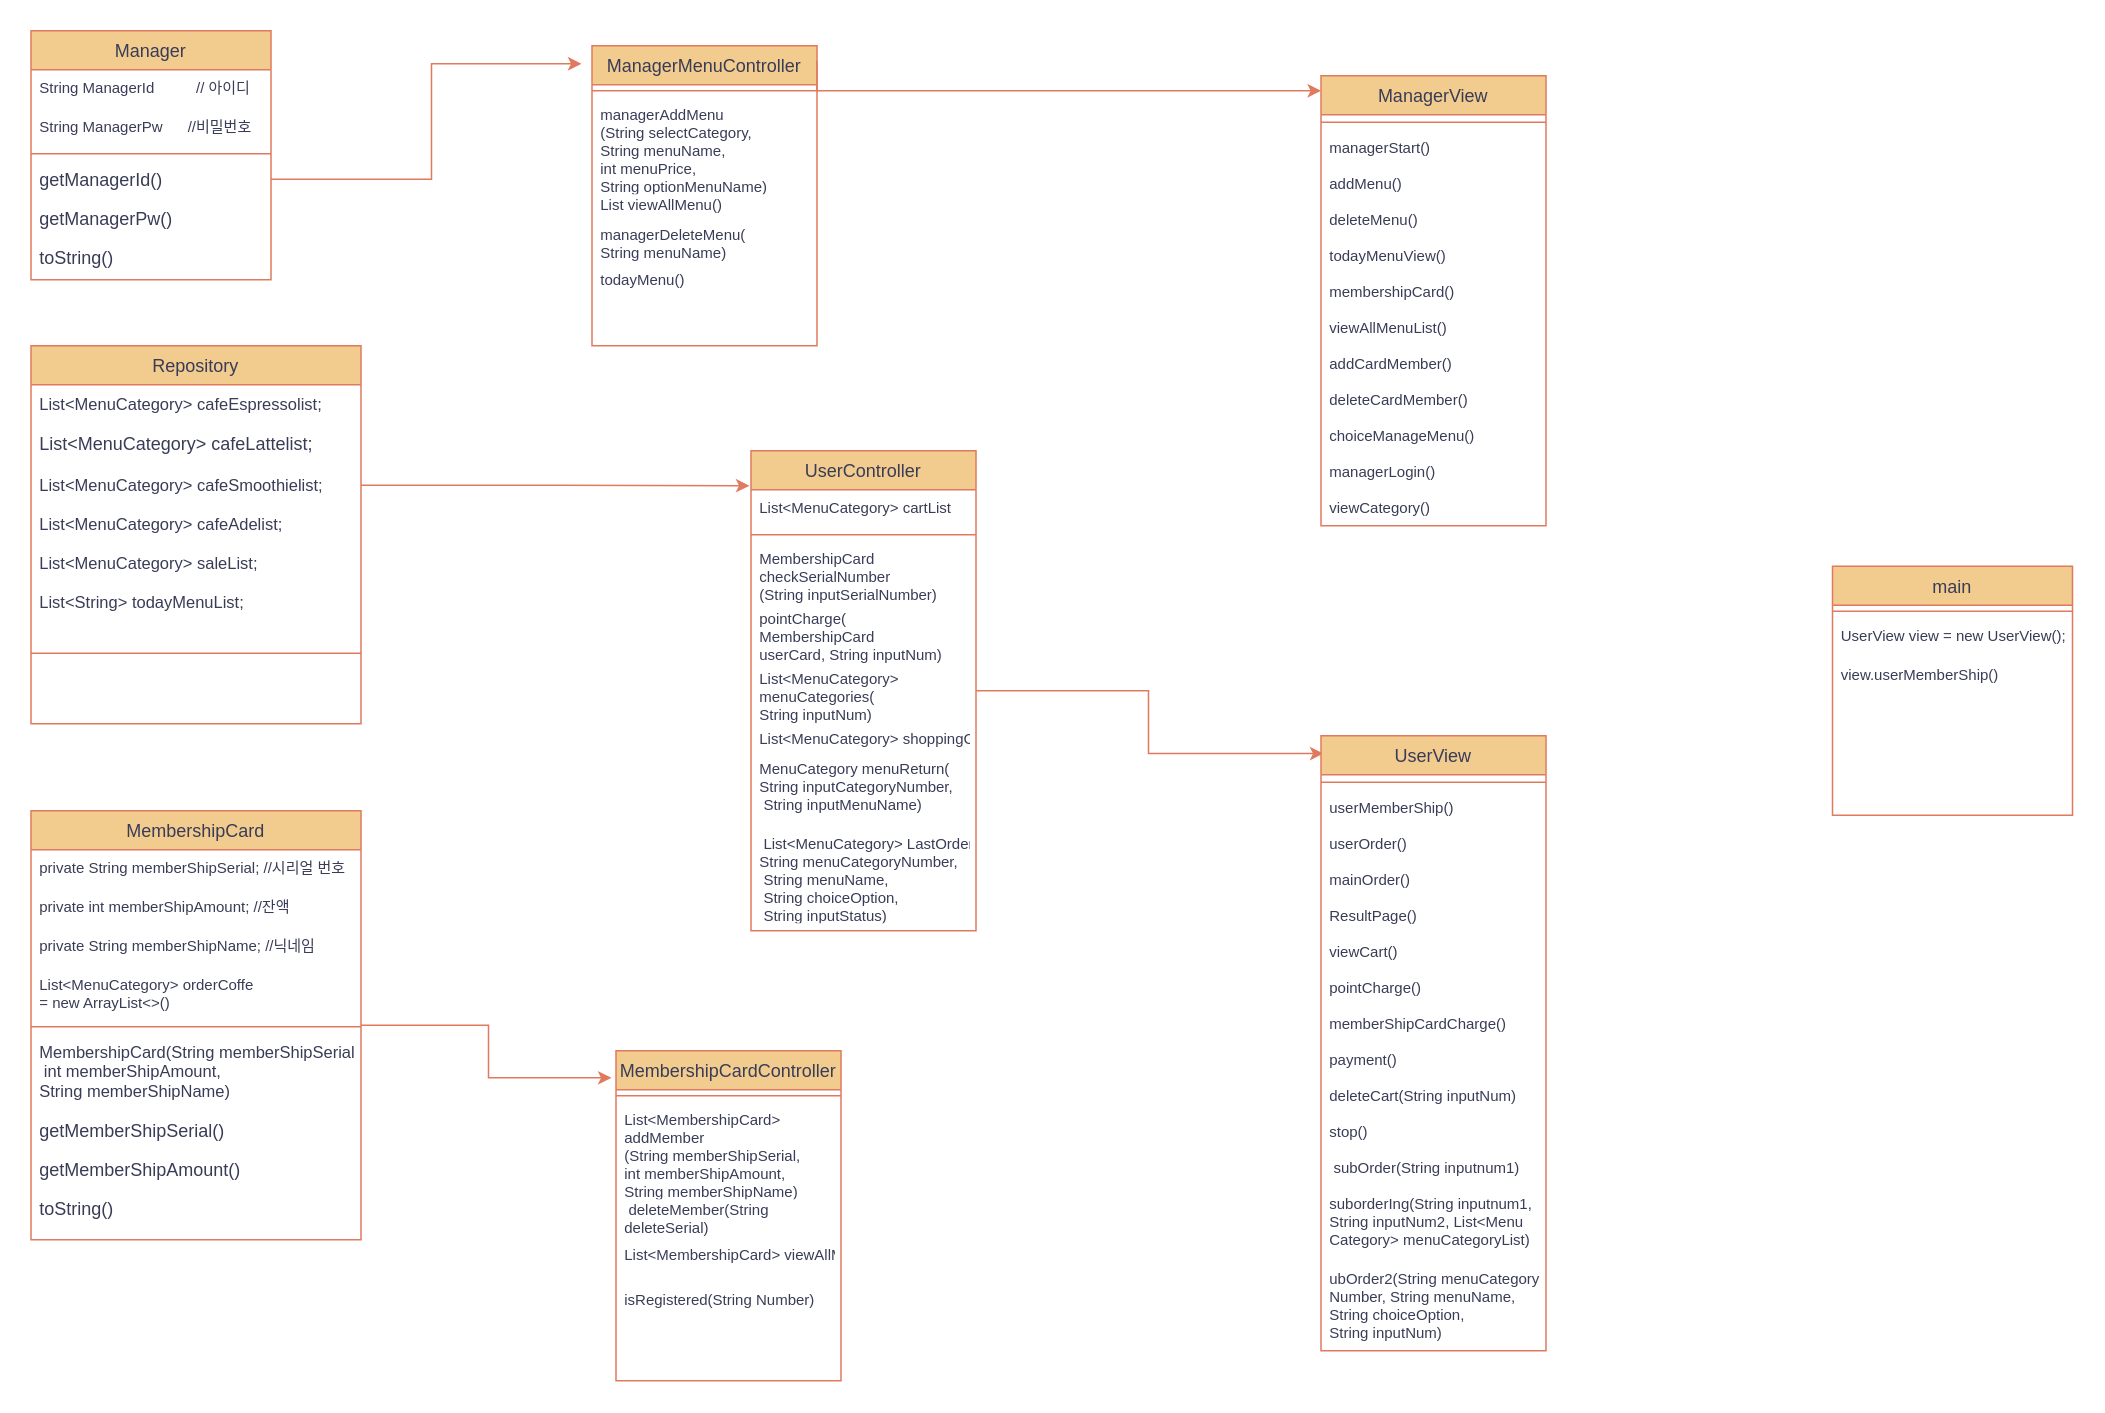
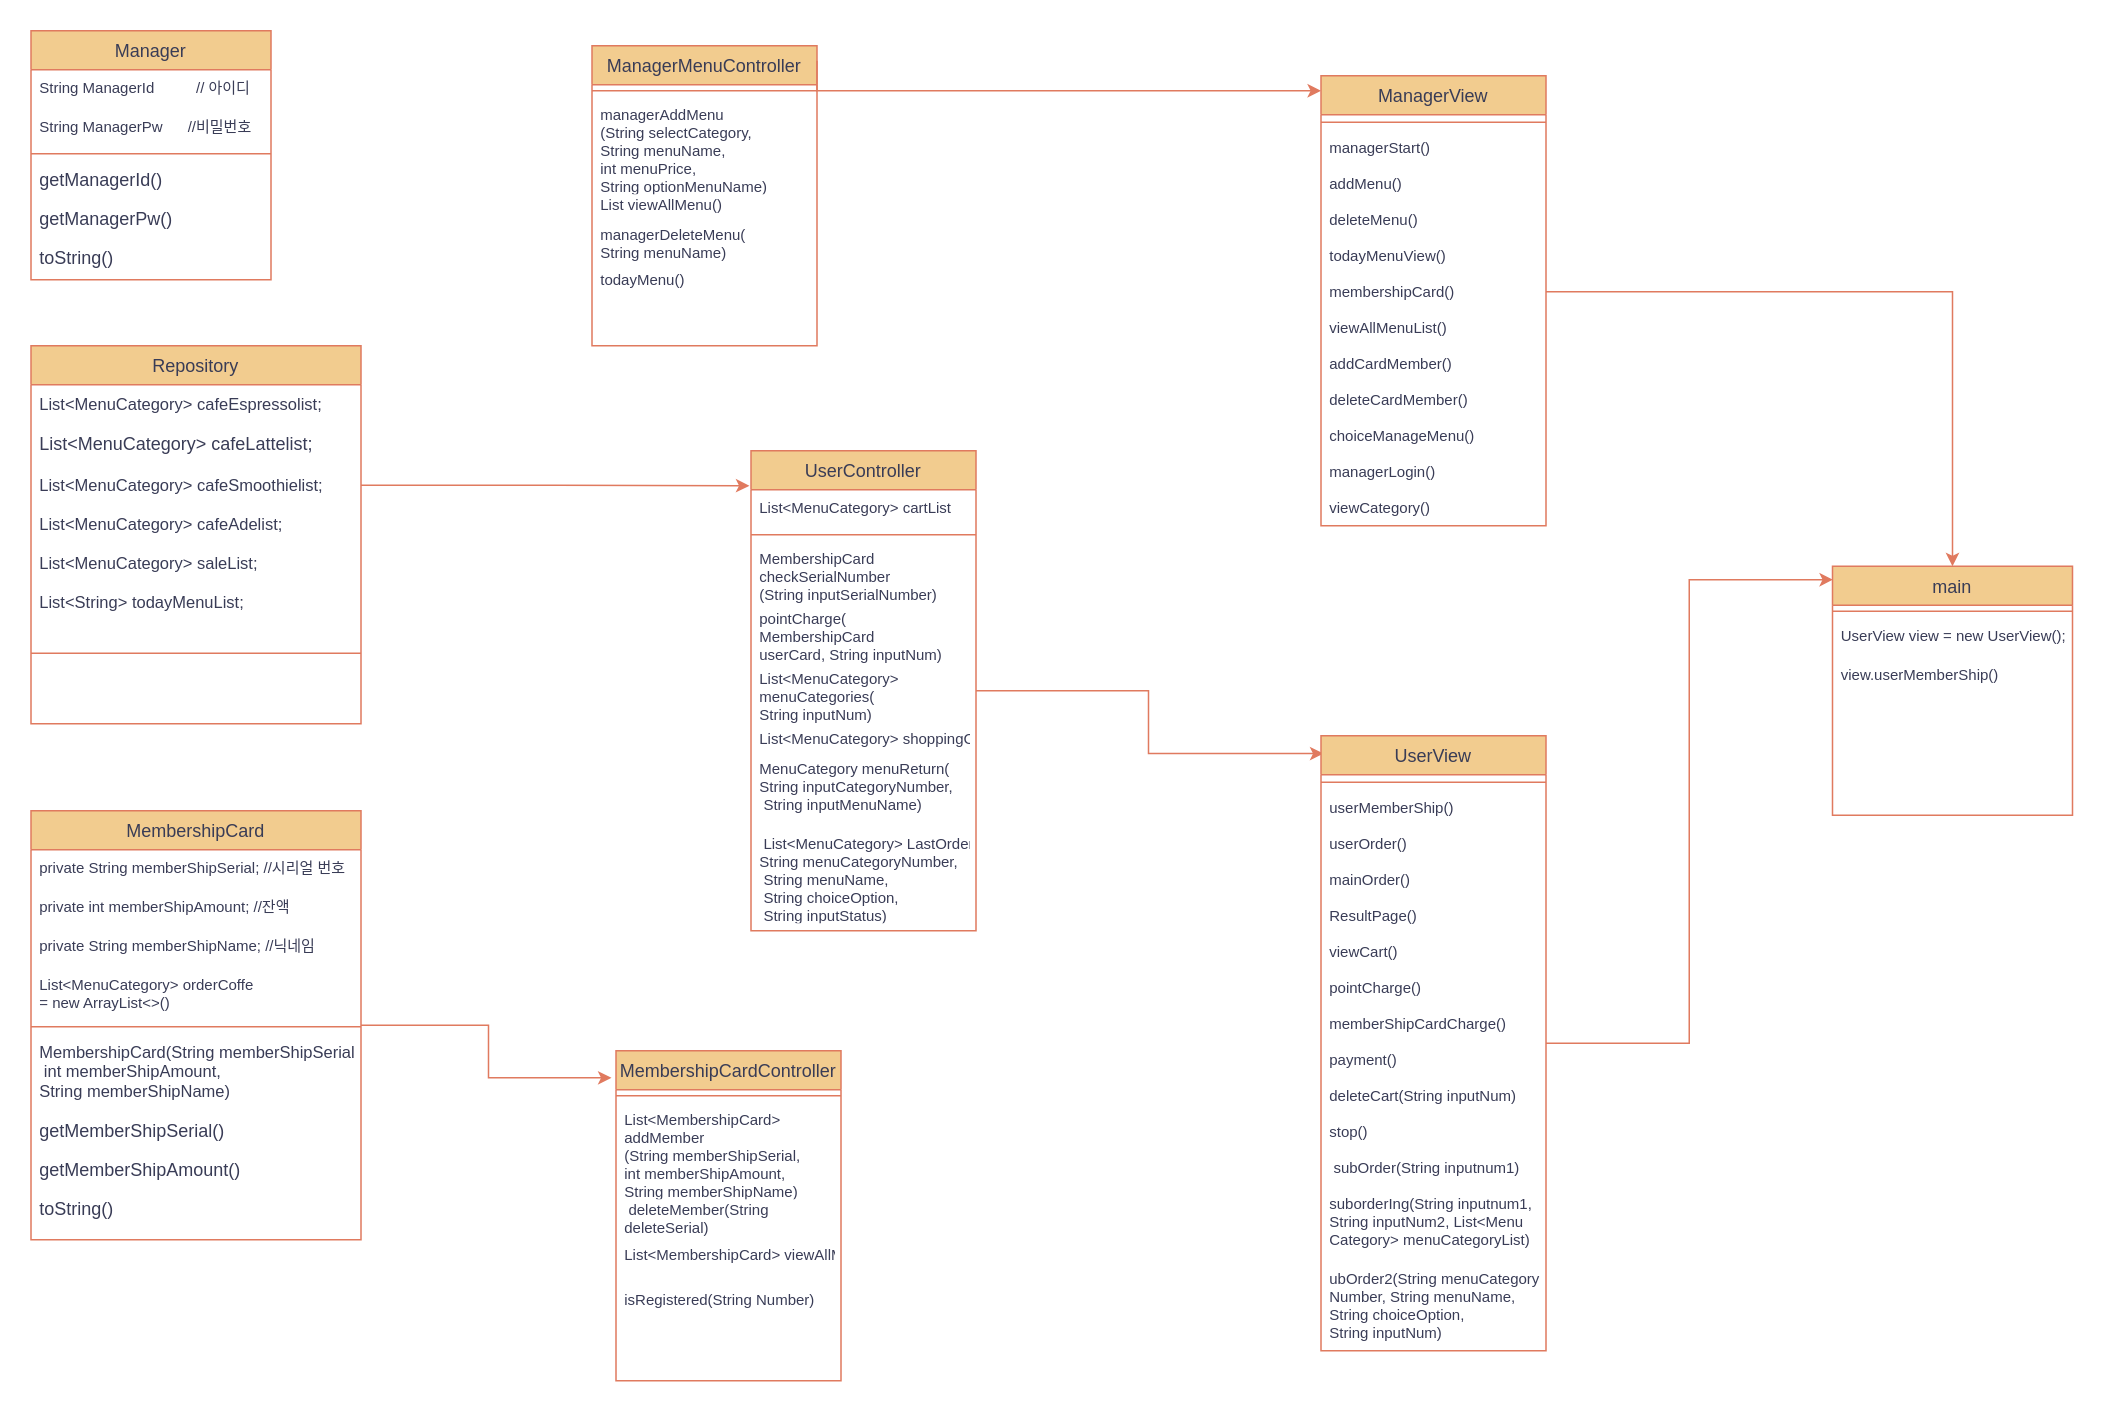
(431, 131) -> none
none -> (1881, 292)
none -> (1689, 816)
